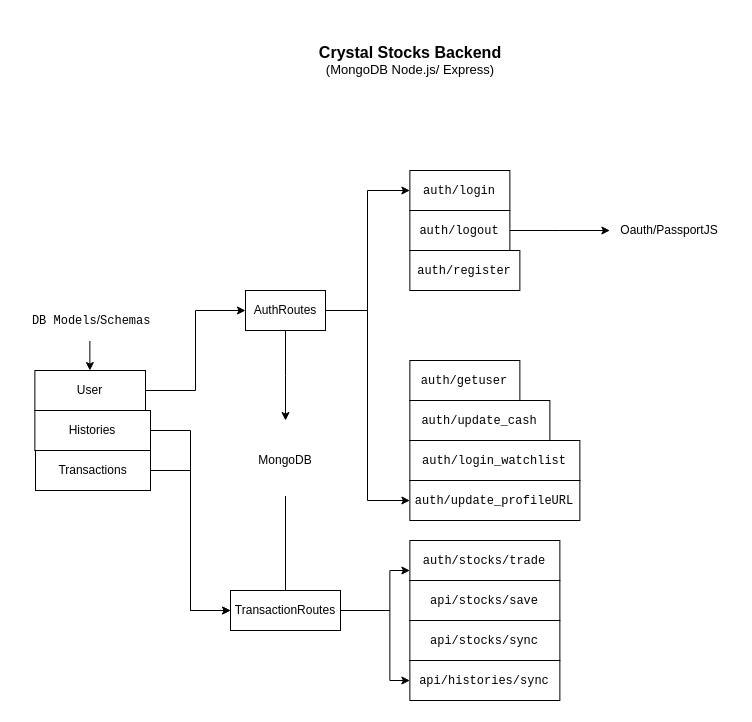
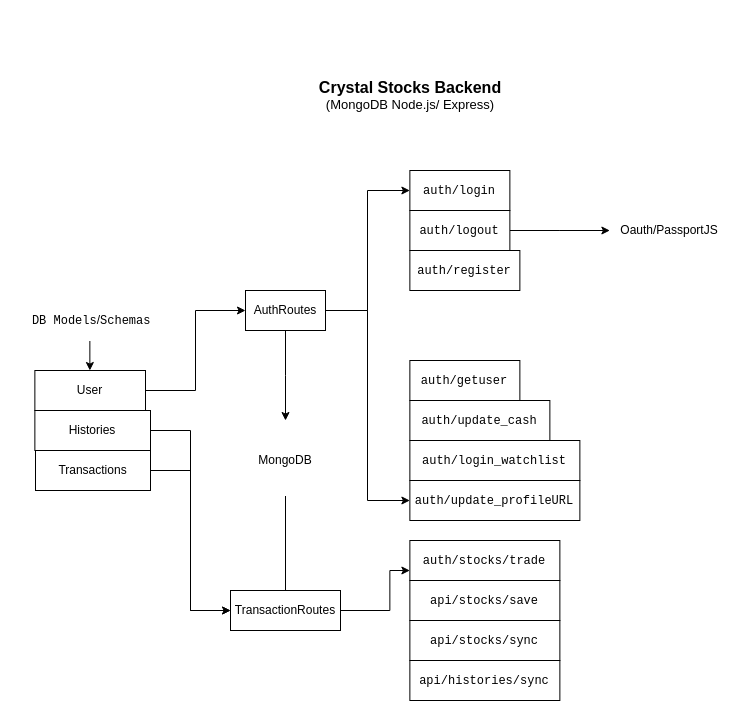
(411, 61) -> (411, 96)
(390, 653) -> none
